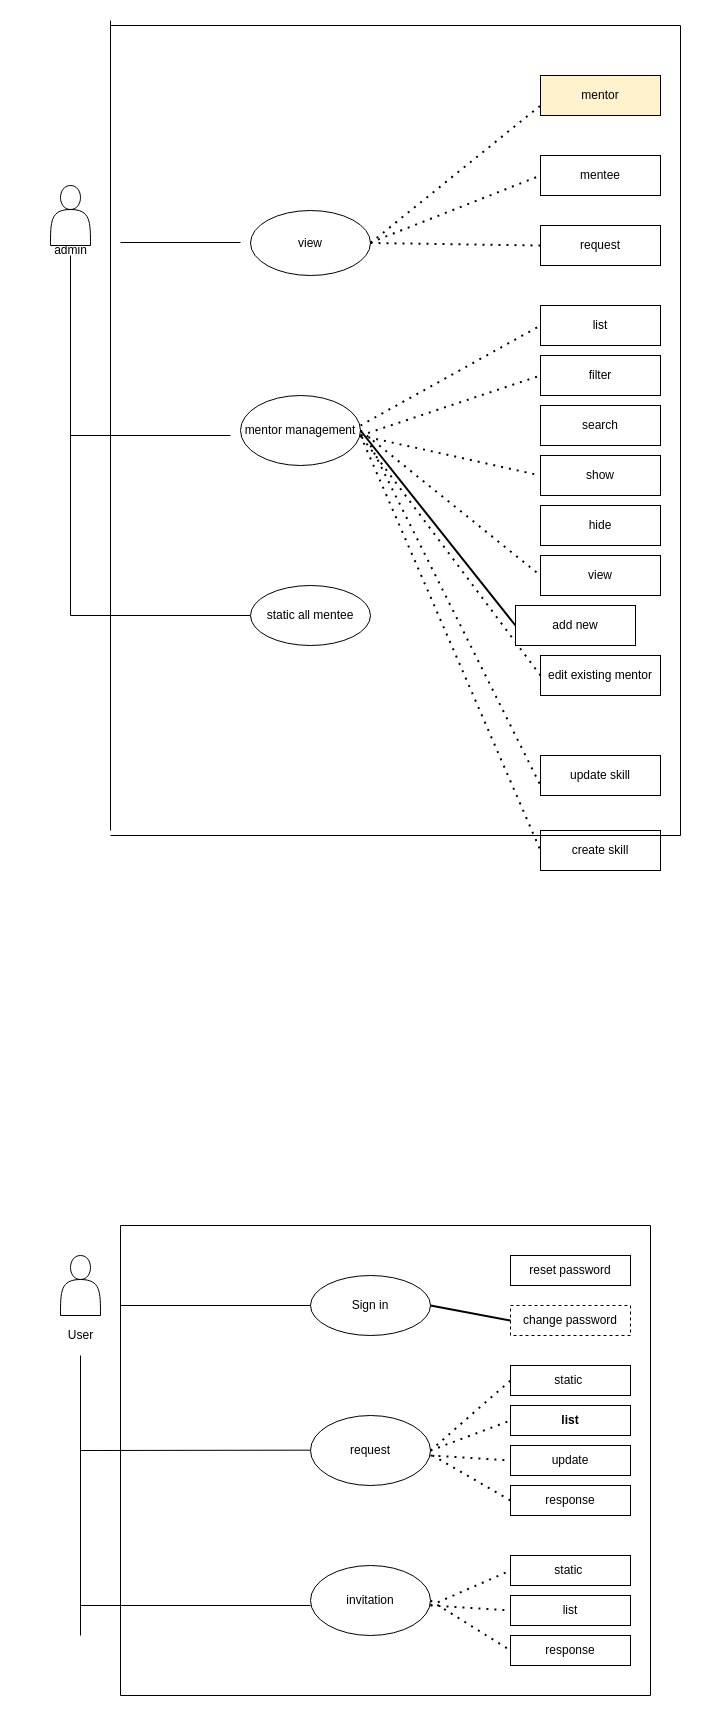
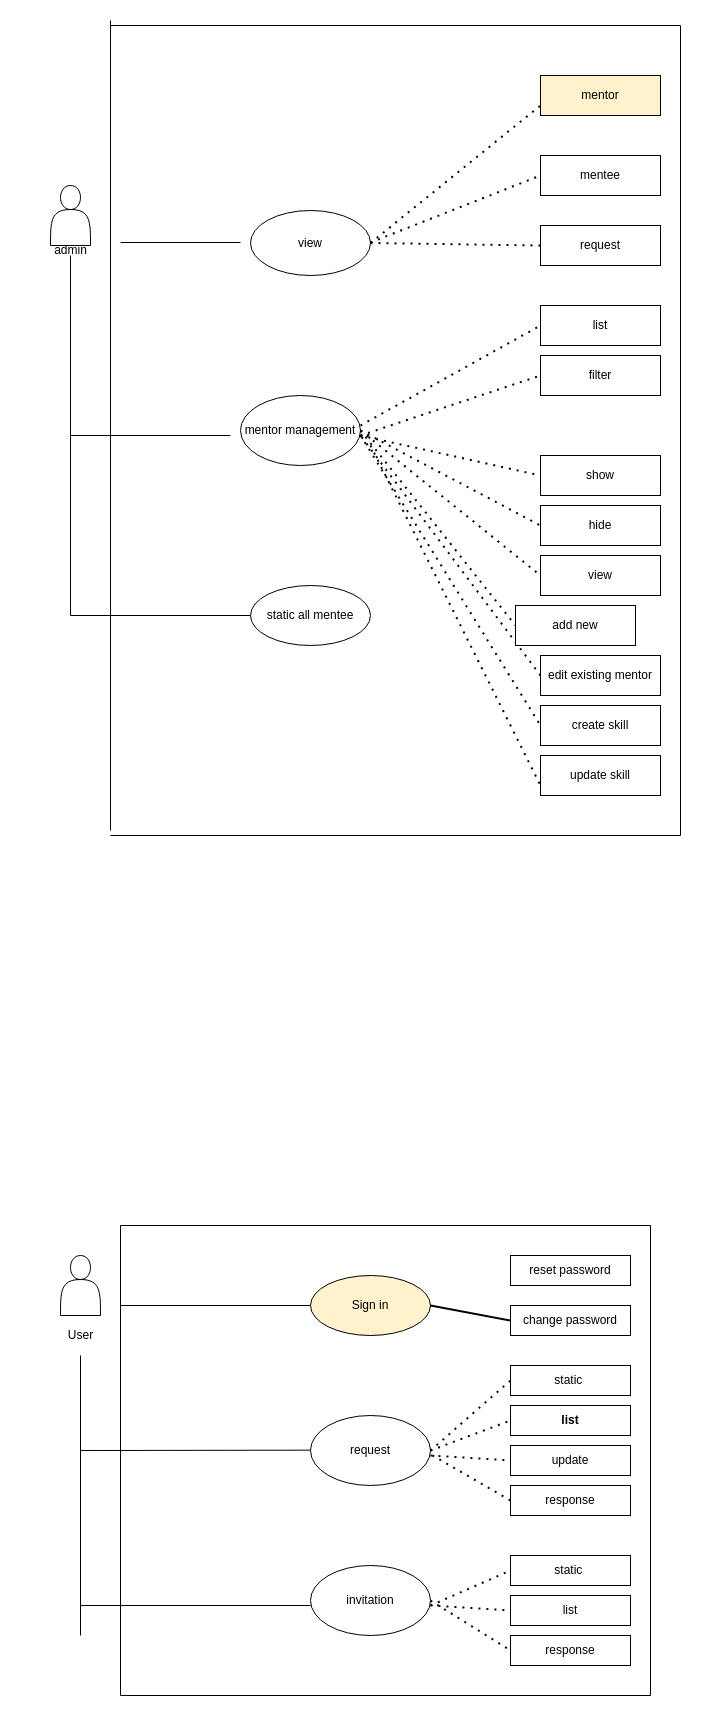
(601, 426) -> none
none -> (460, 483)
(441, 532) -> (441, 532)
(601, 851) -> (601, 726)
(371, 1306) -> (371, 1306)
(571, 1321) -> (571, 1321)
